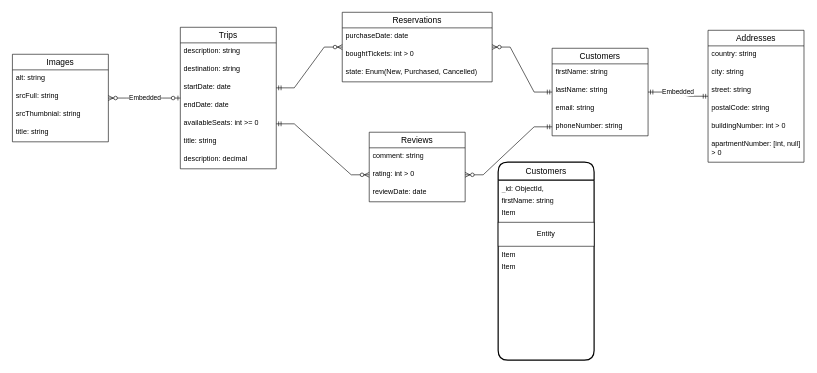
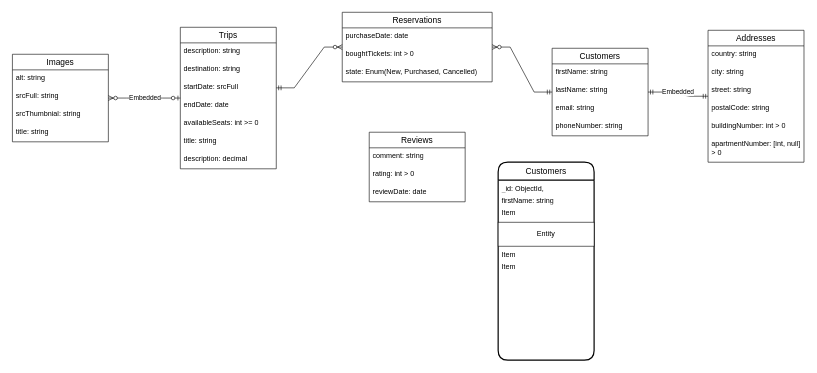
(212, 87) -> (216, 87)
(323, 149) -> none
(504, 156) -> none
